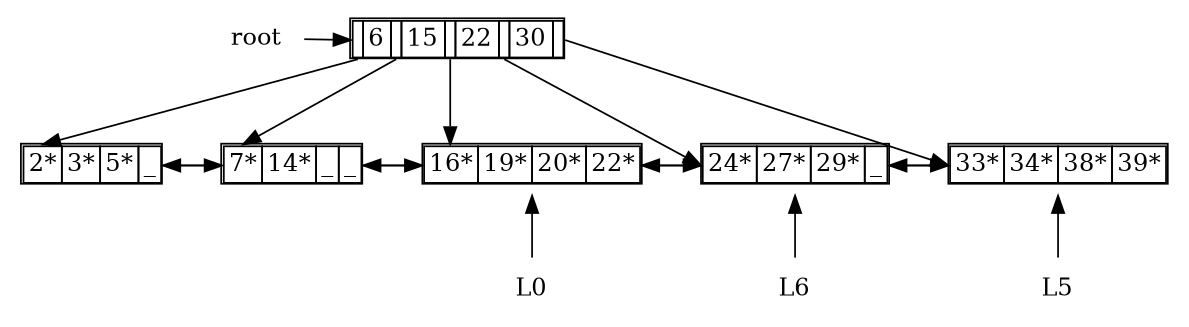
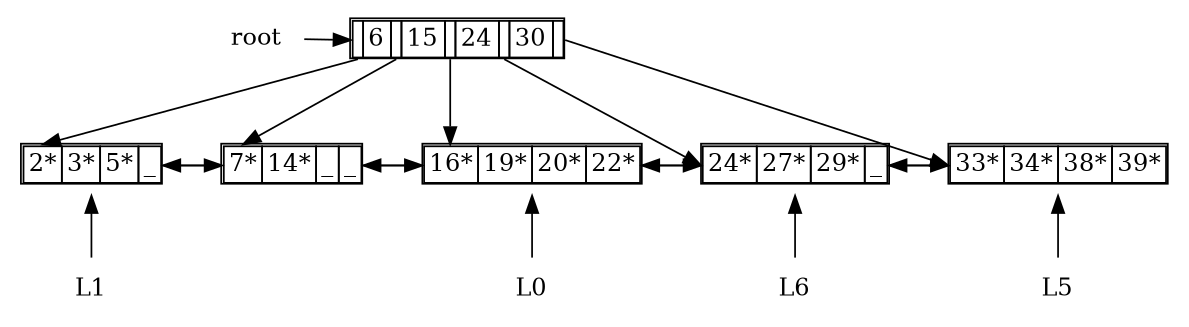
(477, 38) -> (477, 38)
none -> (91, 289)
